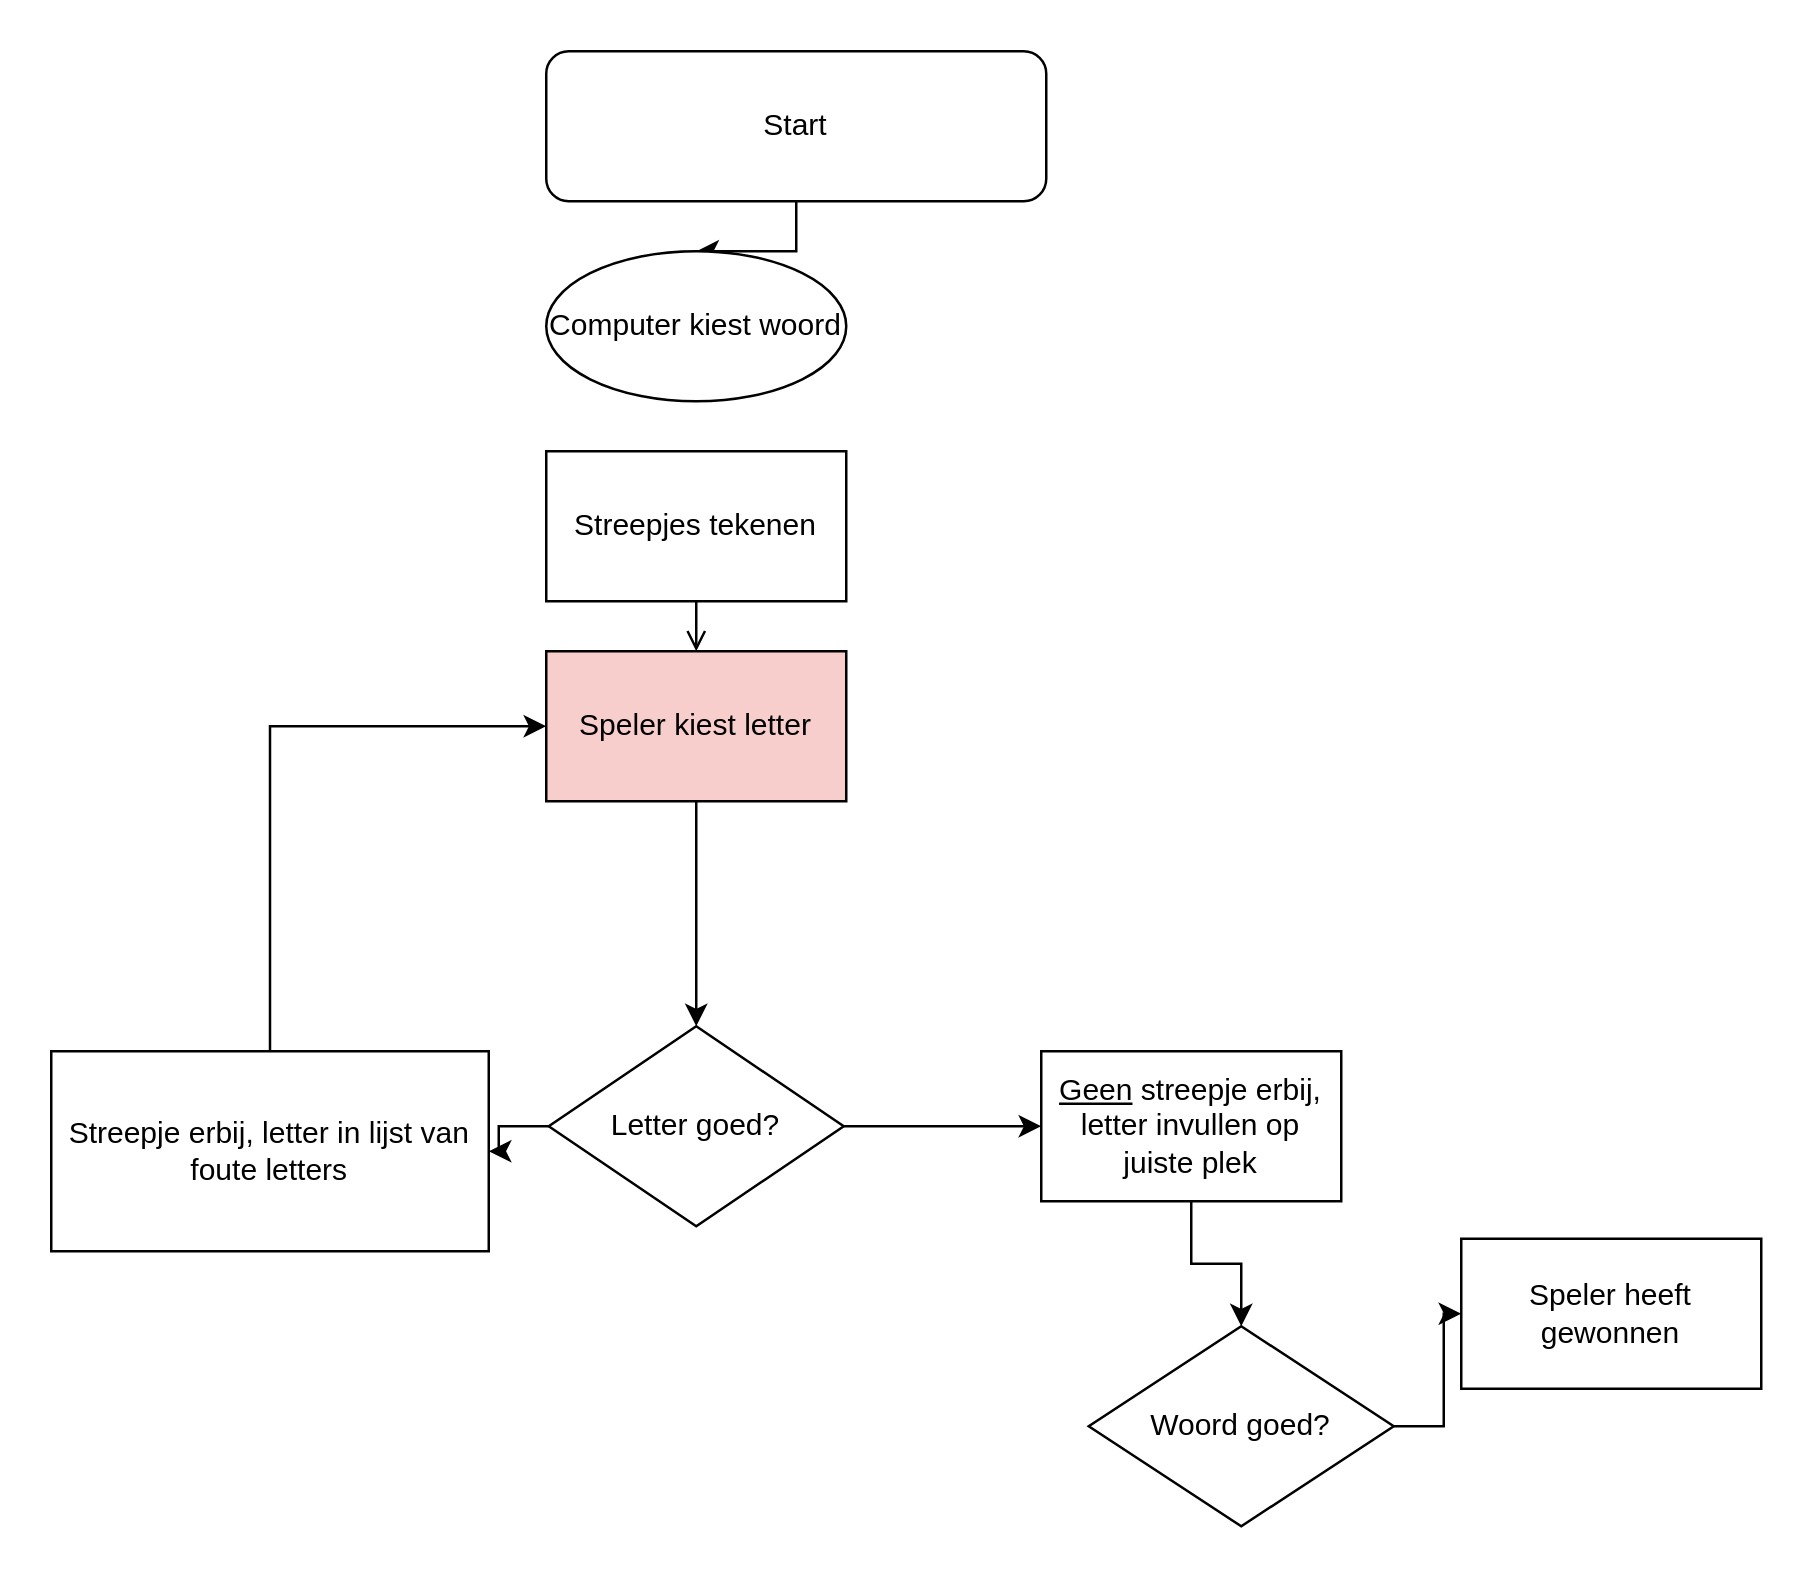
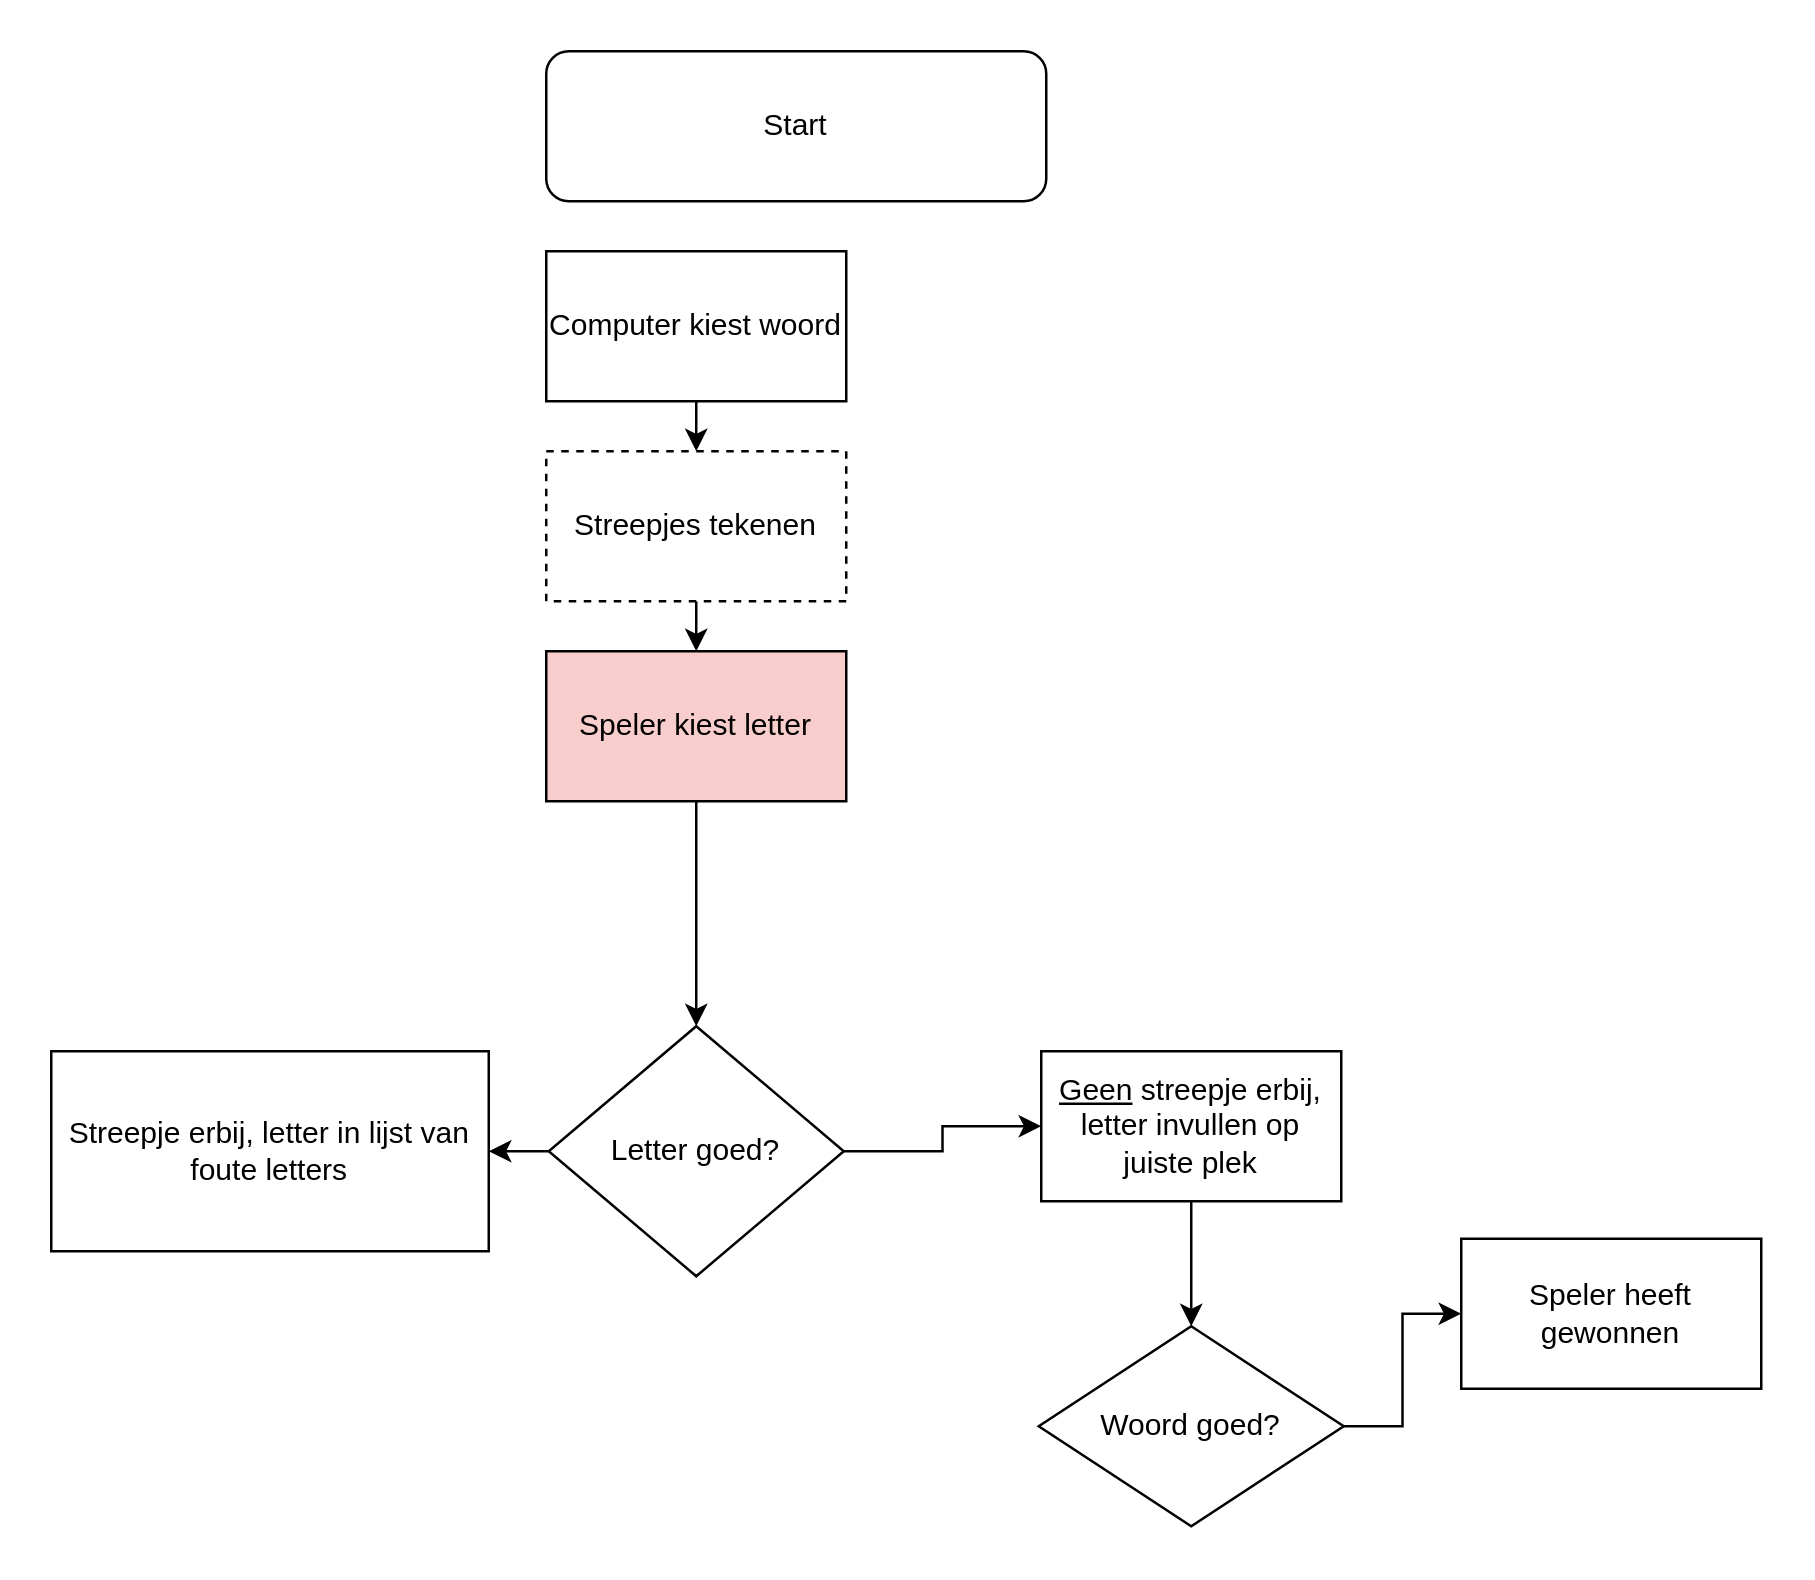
(796, 227) -> none
(696, 326) -> (696, 326)
none -> (696, 418)
(696, 526) -> (696, 526)
(696, 637) -> (696, 633)
(270, 759) -> none
(696, 1126) -> (696, 1151)
(1241, 1426) -> (1191, 1426)
